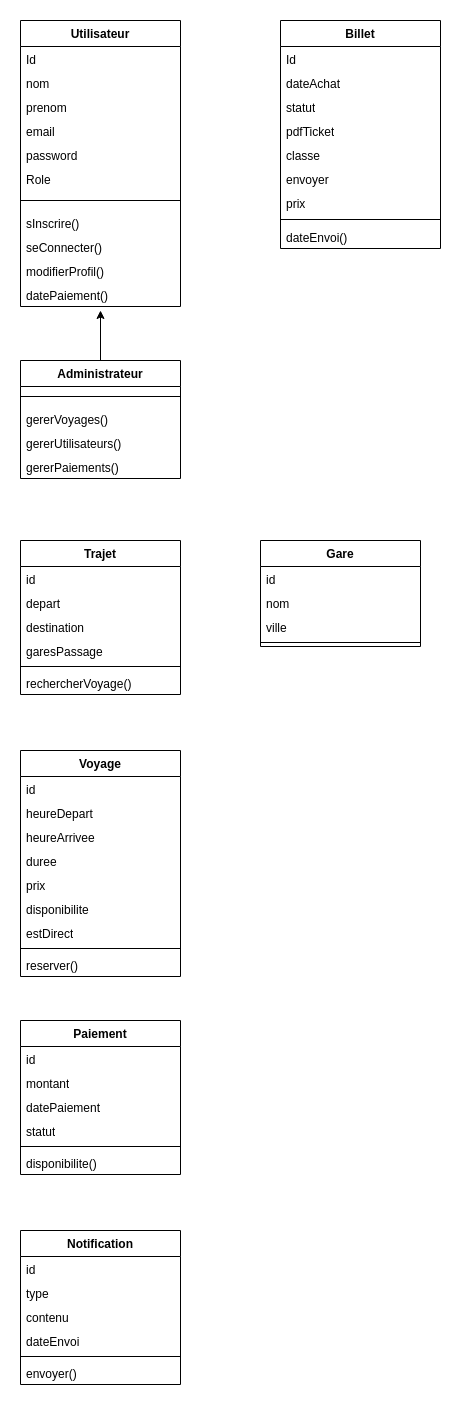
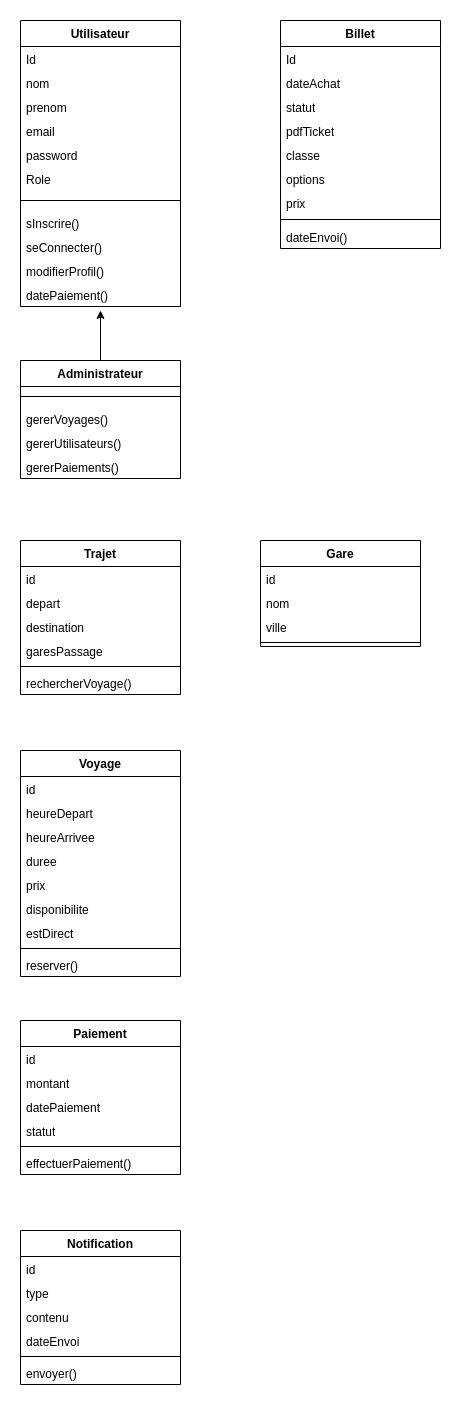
(310, 181) -> (308, 181)
(69, 1165) -> (89, 1165)
